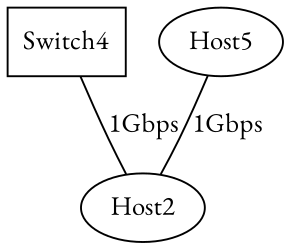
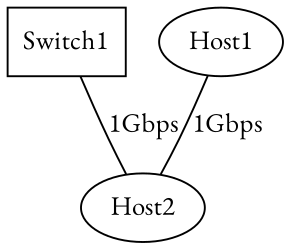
(67, 42) -> (67, 42)
(221, 42) -> (221, 42)
